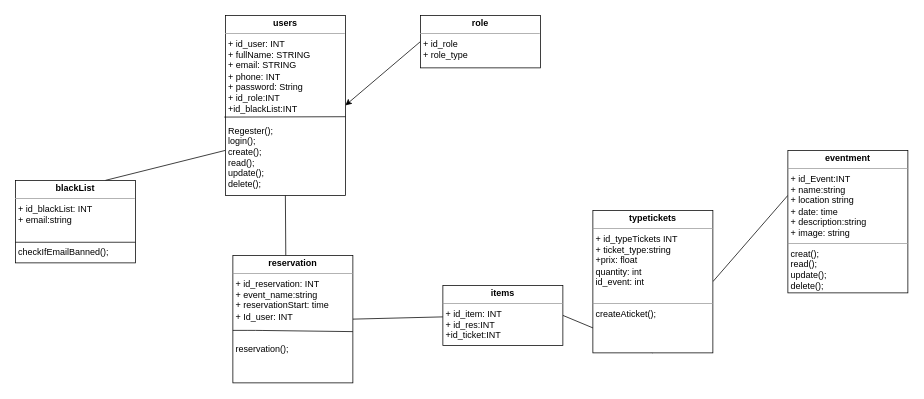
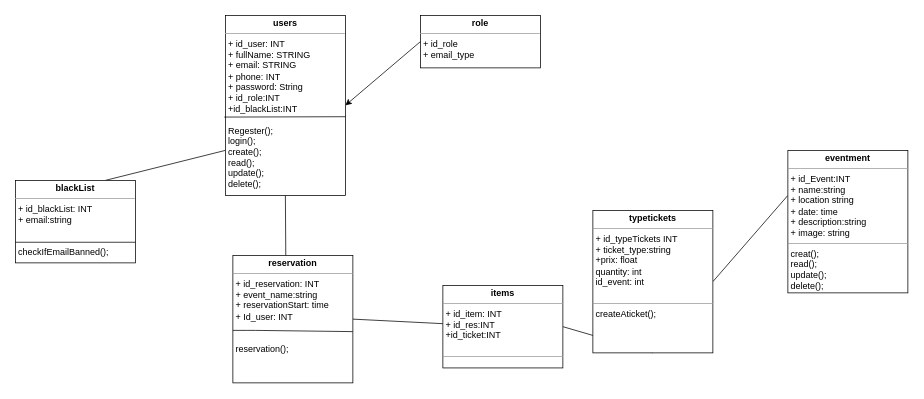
(446, 32) -> (447, 32)
(503, 315) -> (503, 327)
